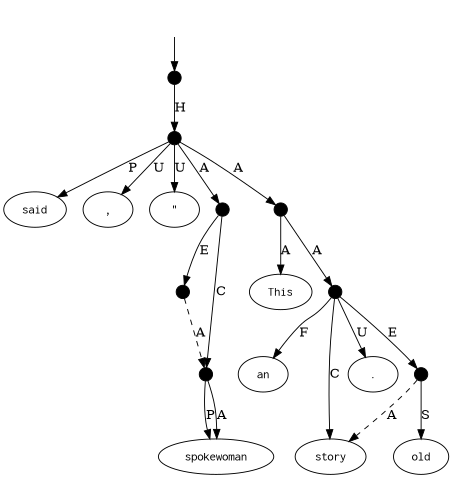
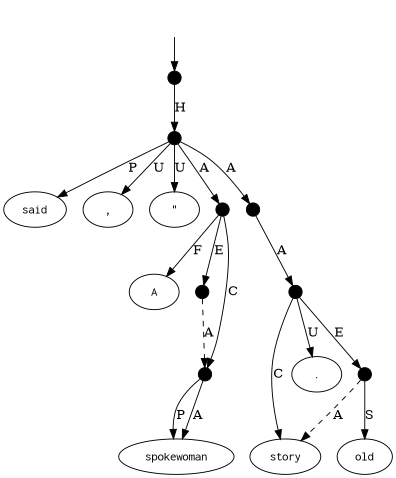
none -> (154, 292)
(281, 292) -> none
(263, 374) -> none
